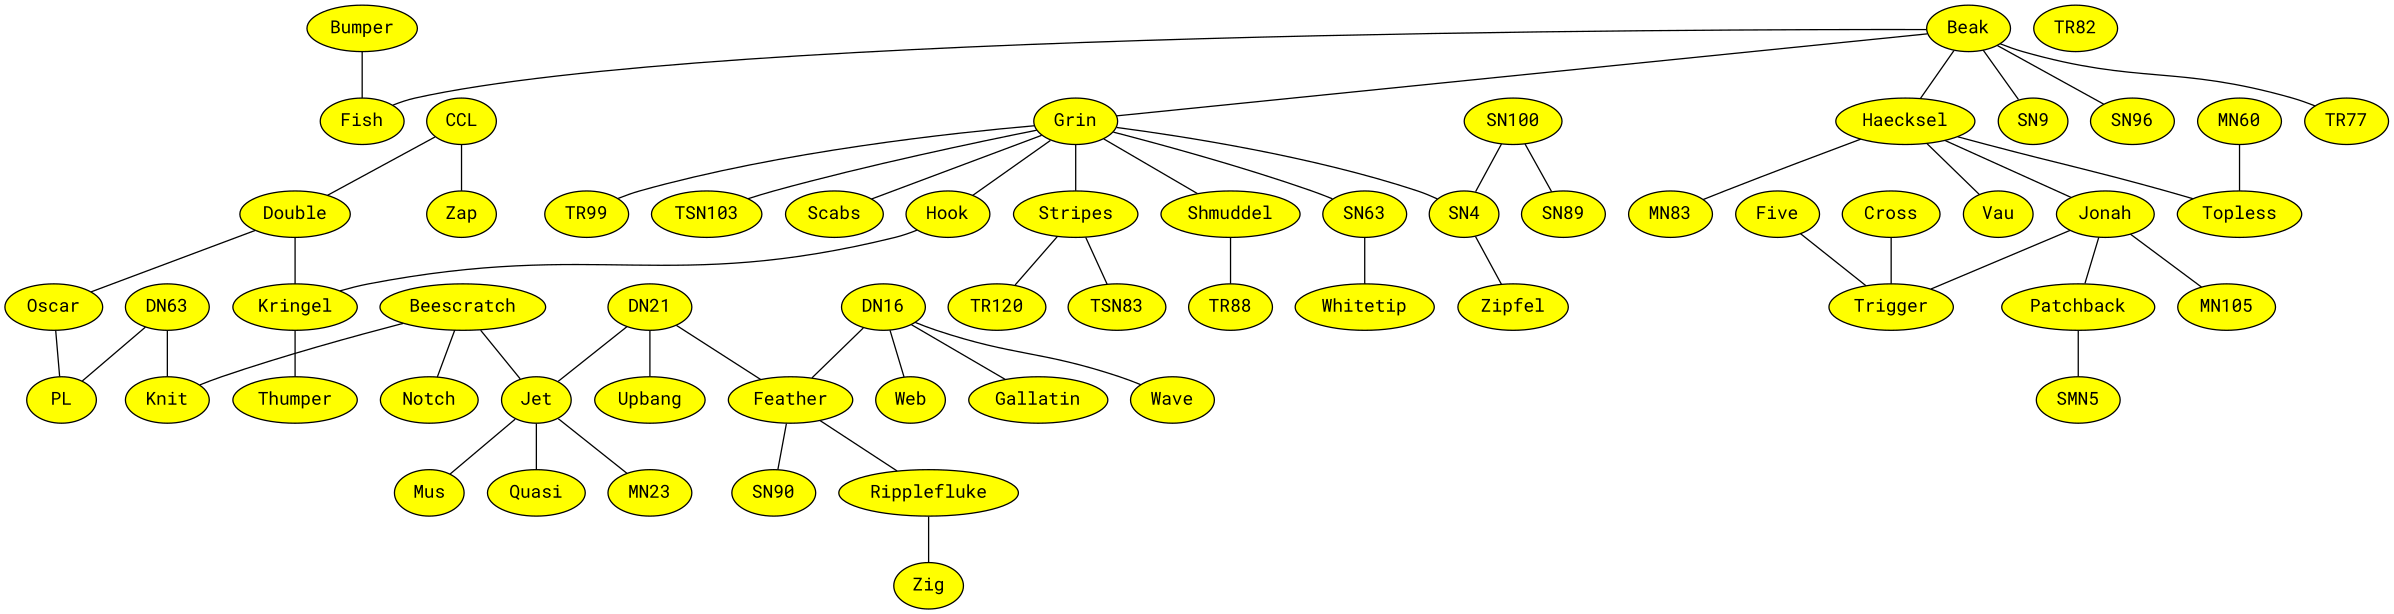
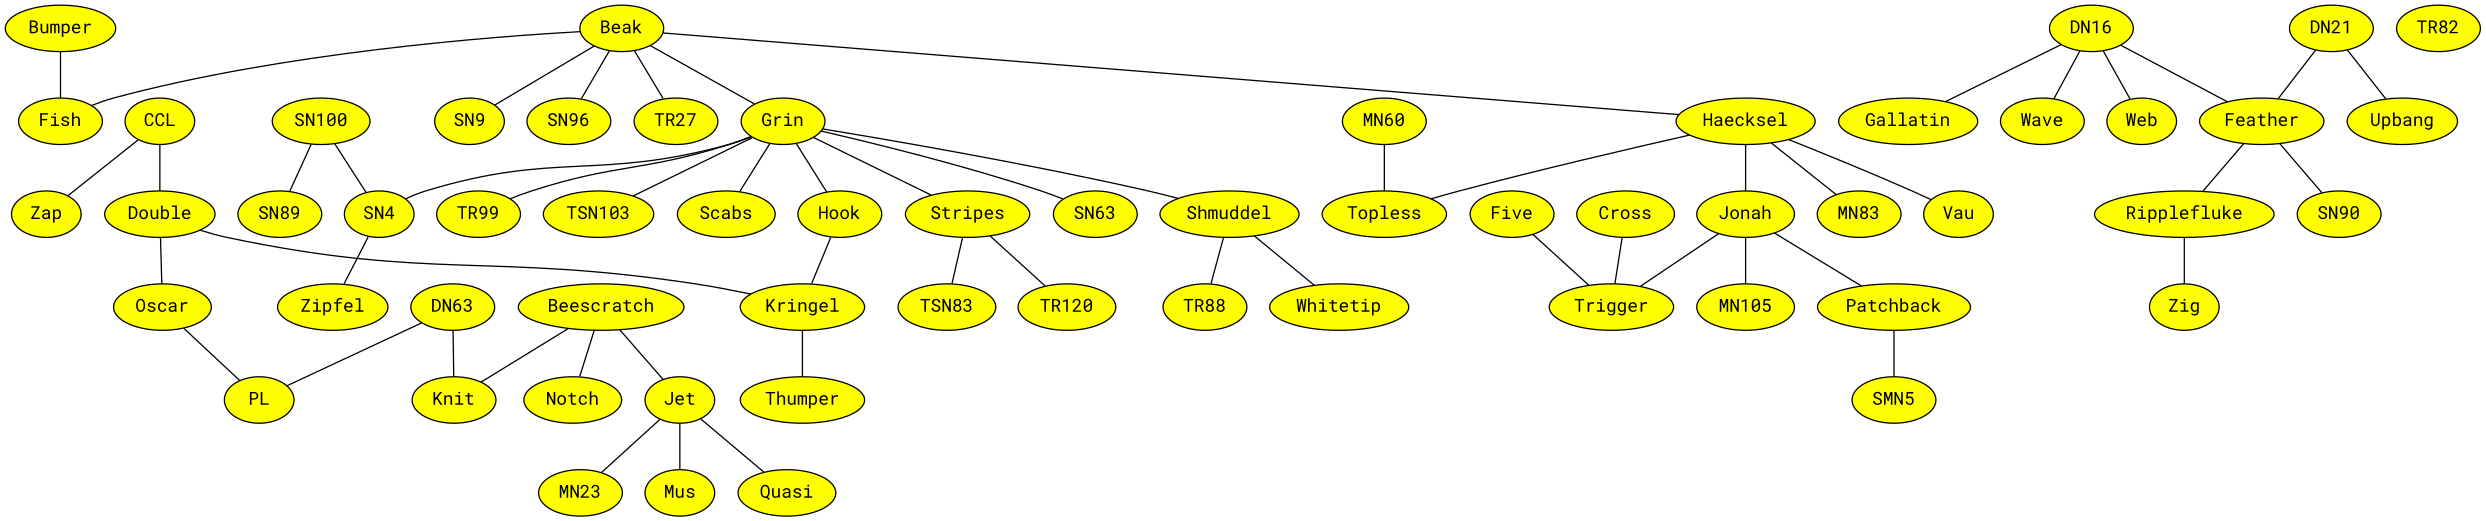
(2347, 121) -> (676, 121)
(1365, 261) -> (1284, 261)
(593, 354) -> none
